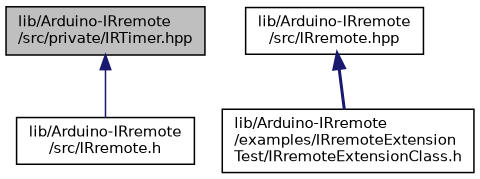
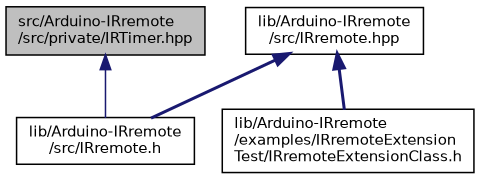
(105, 31) -> (105, 31)
none -> (213, 89)
